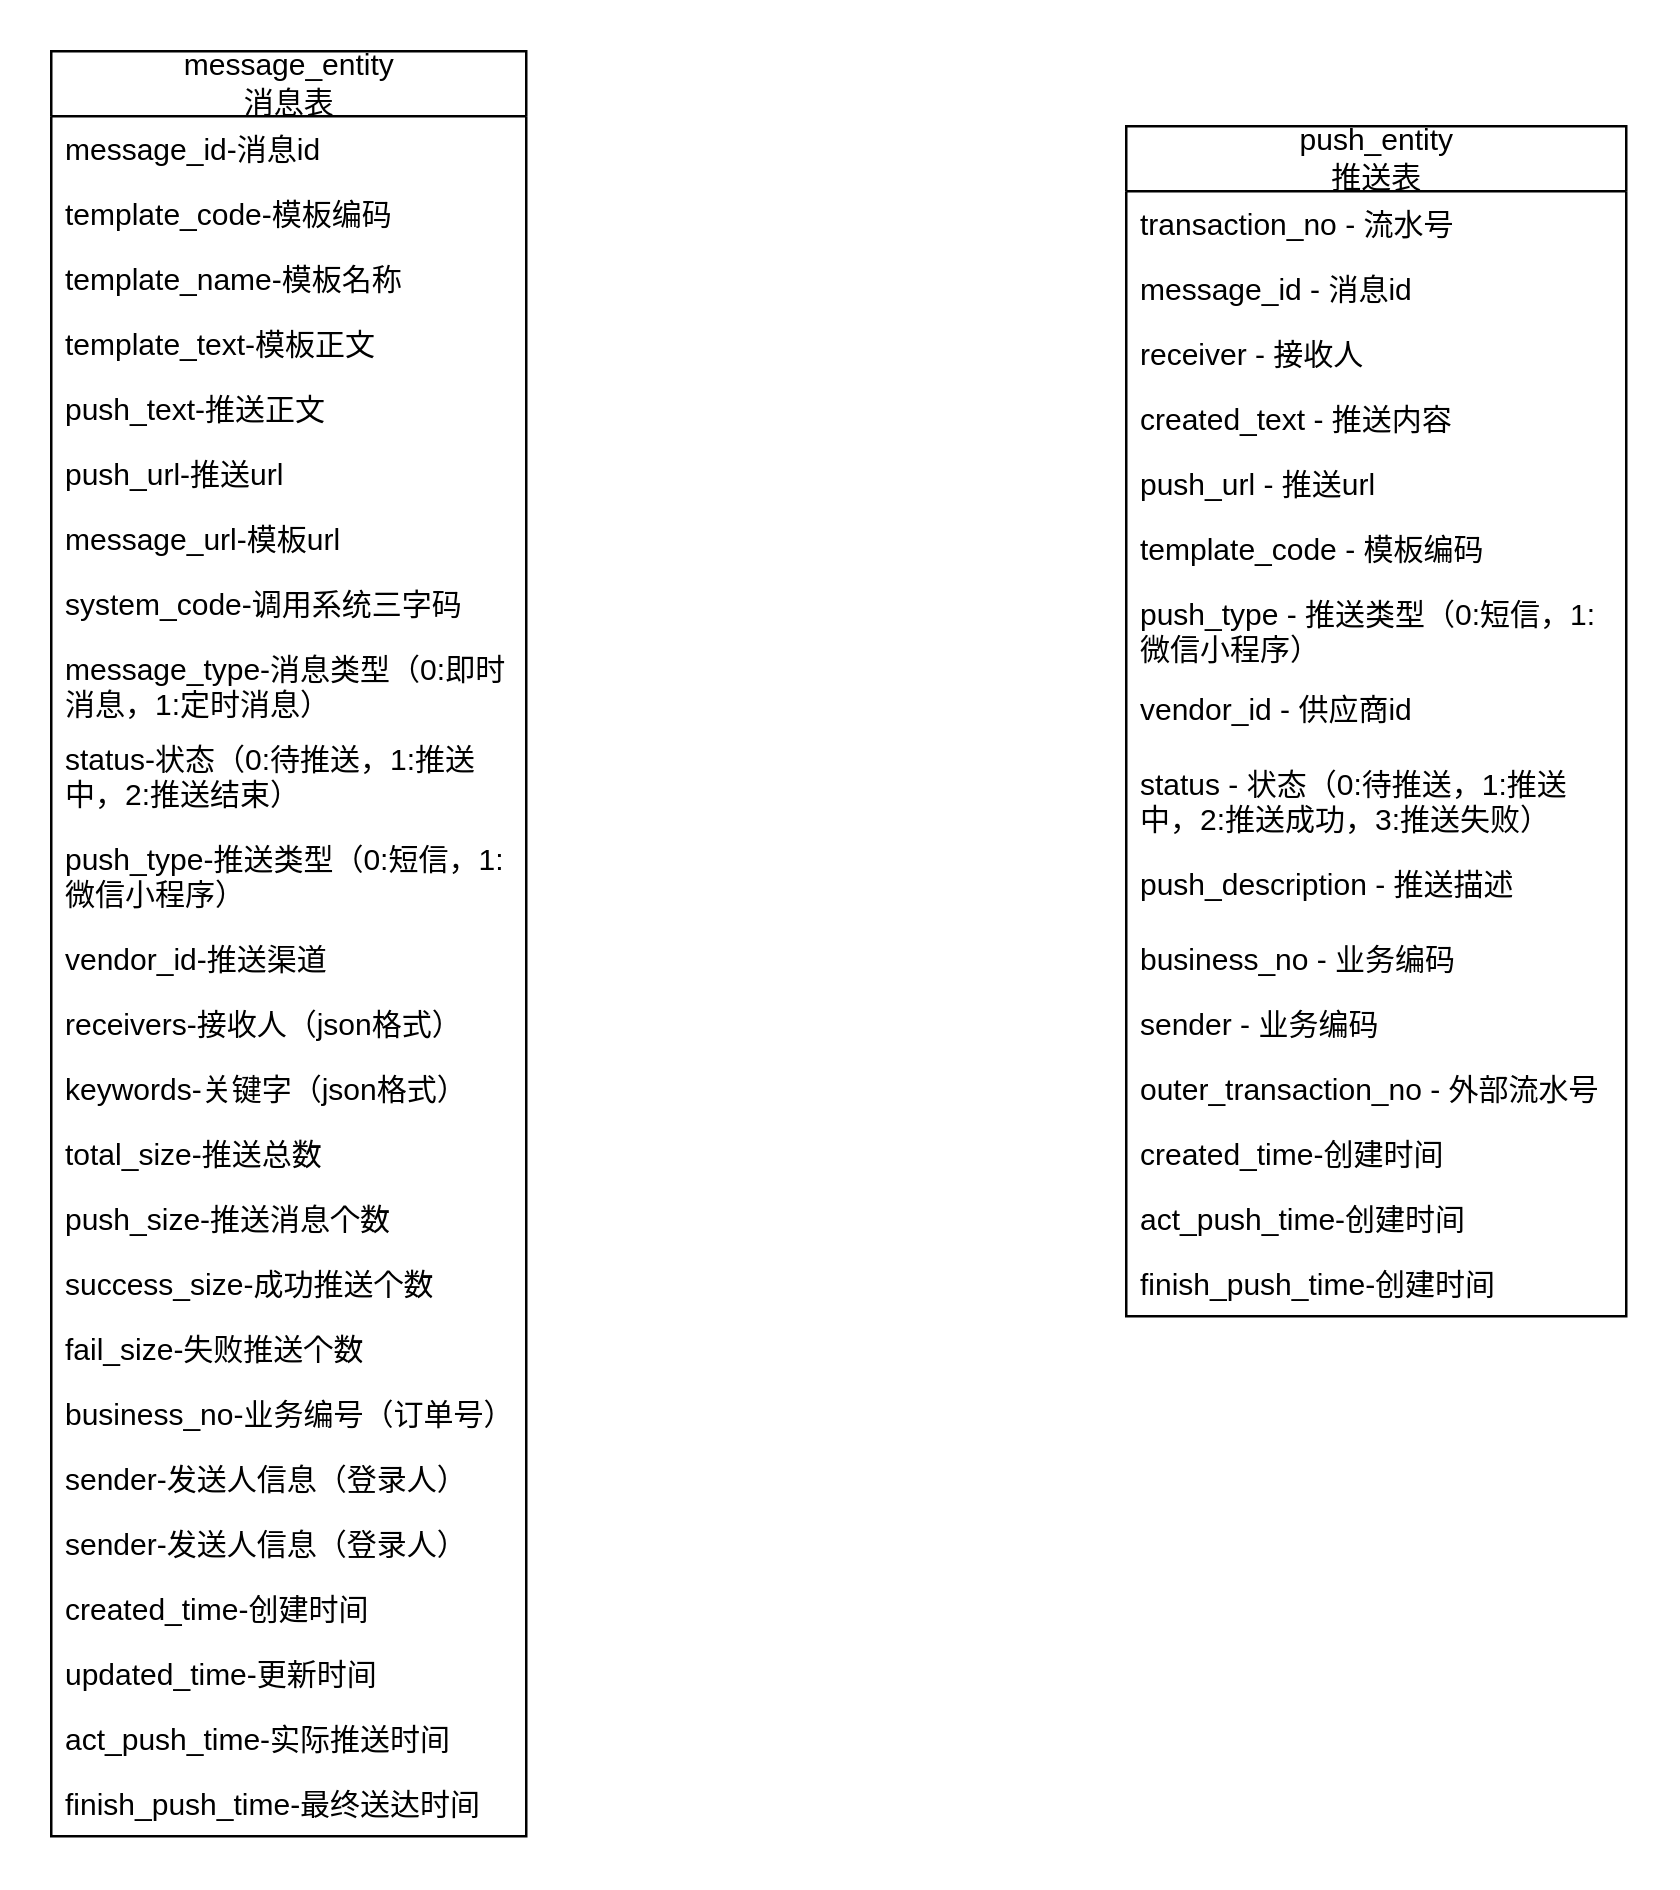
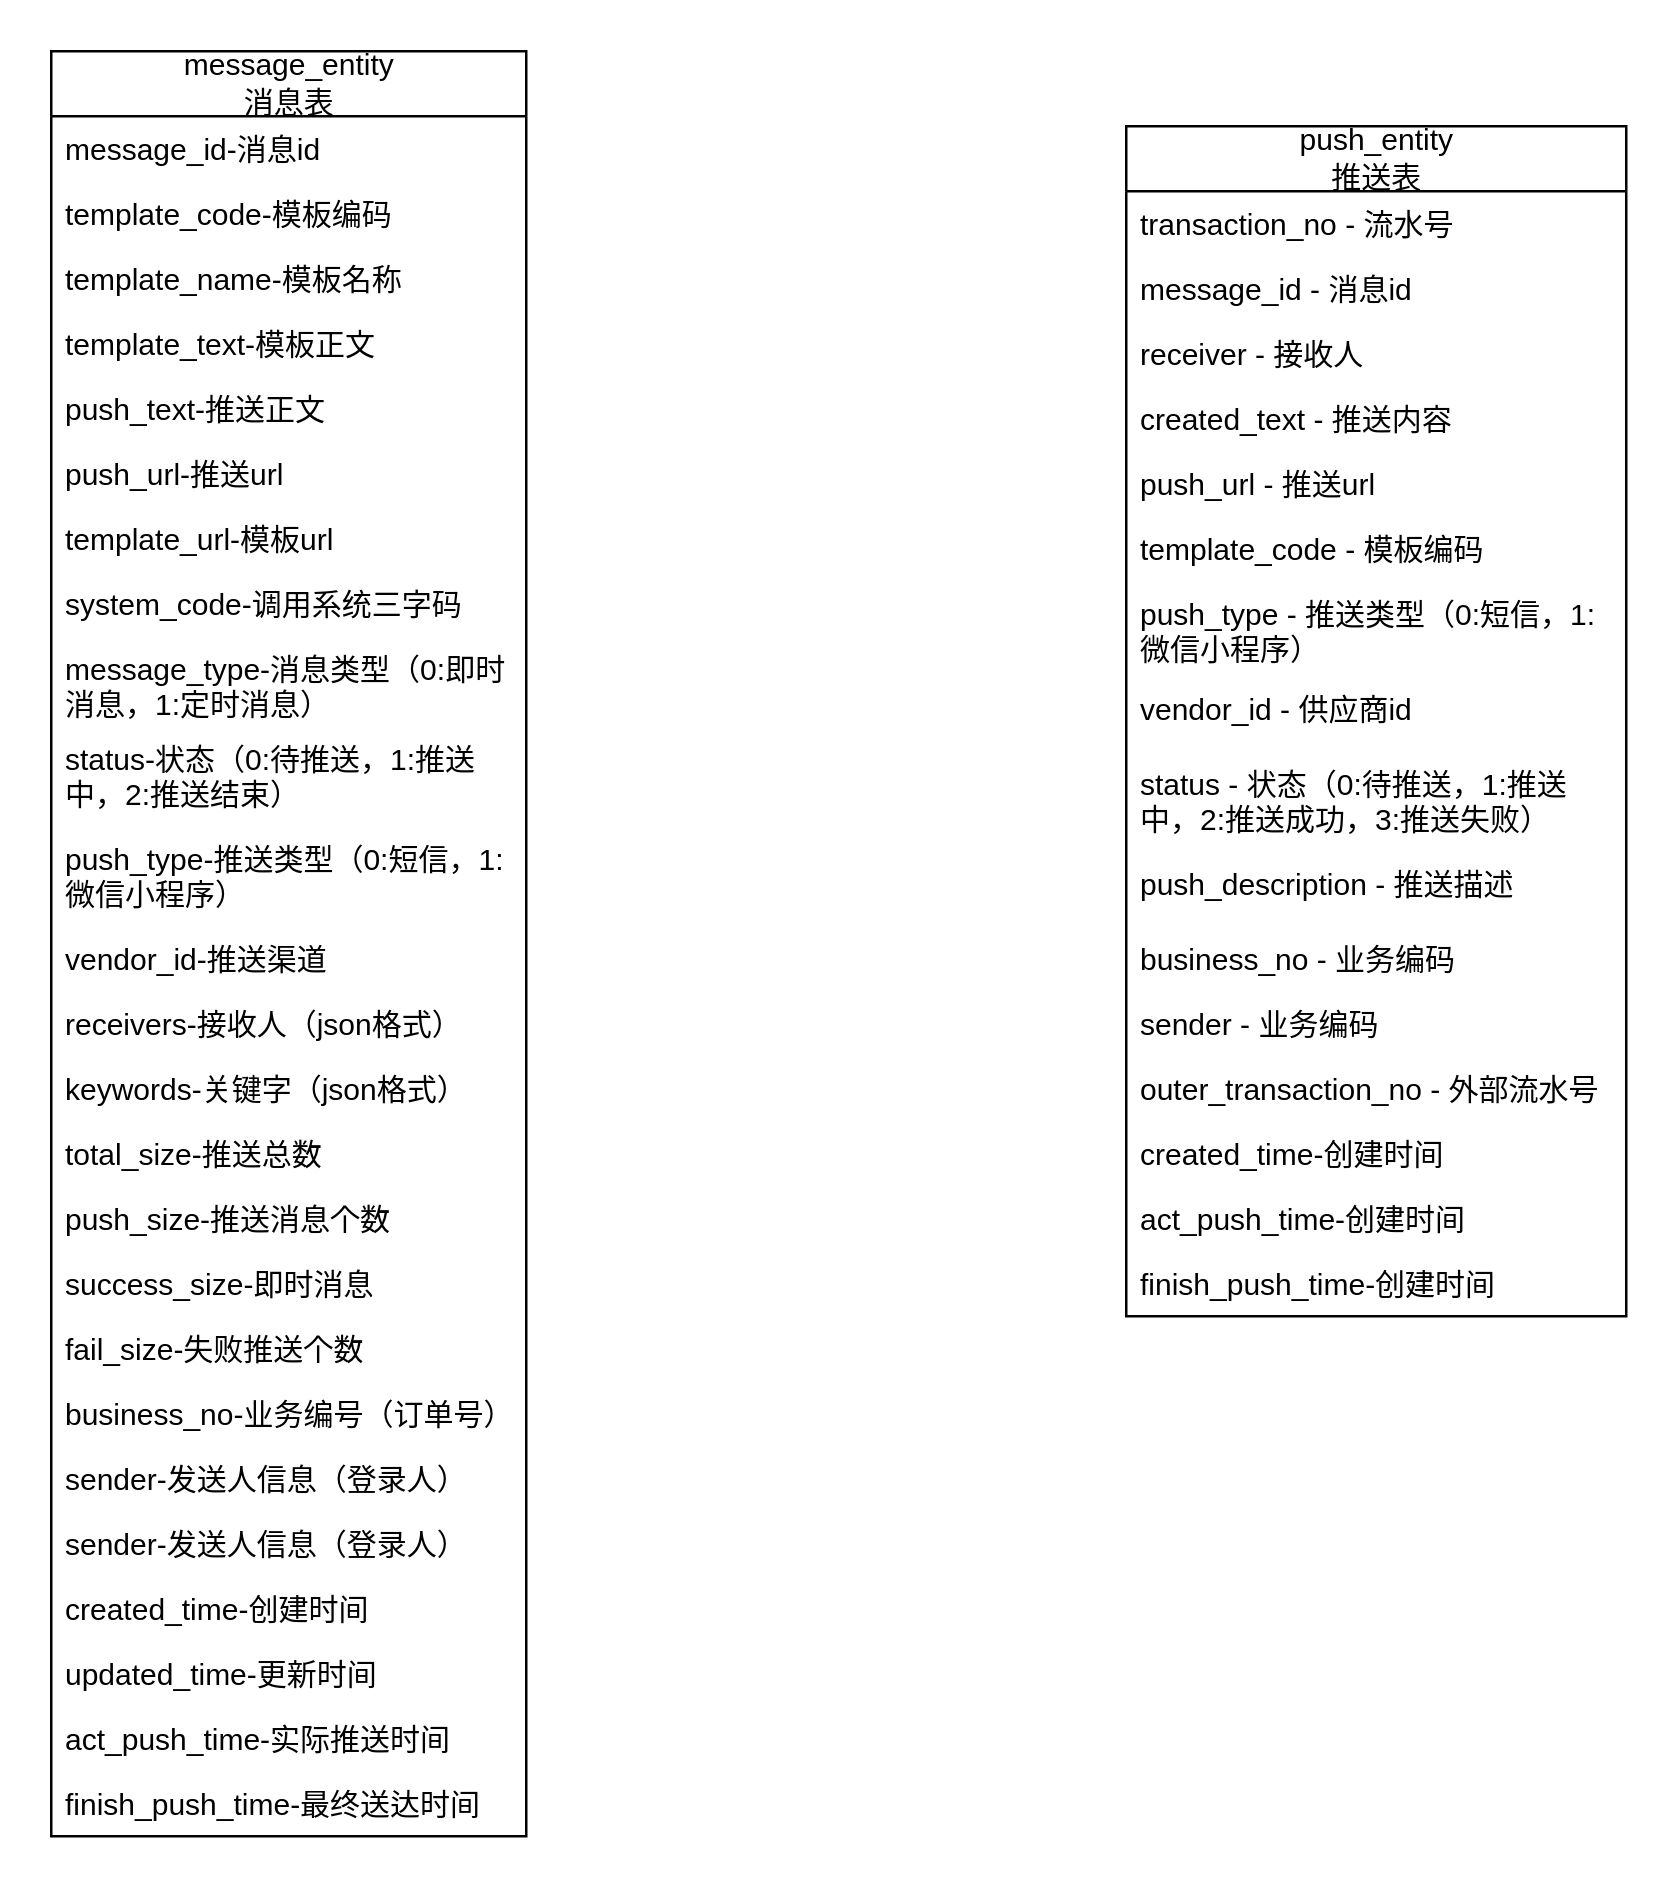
(214, 542) -> (219, 542)
(262, 1287) -> (232, 1287)
